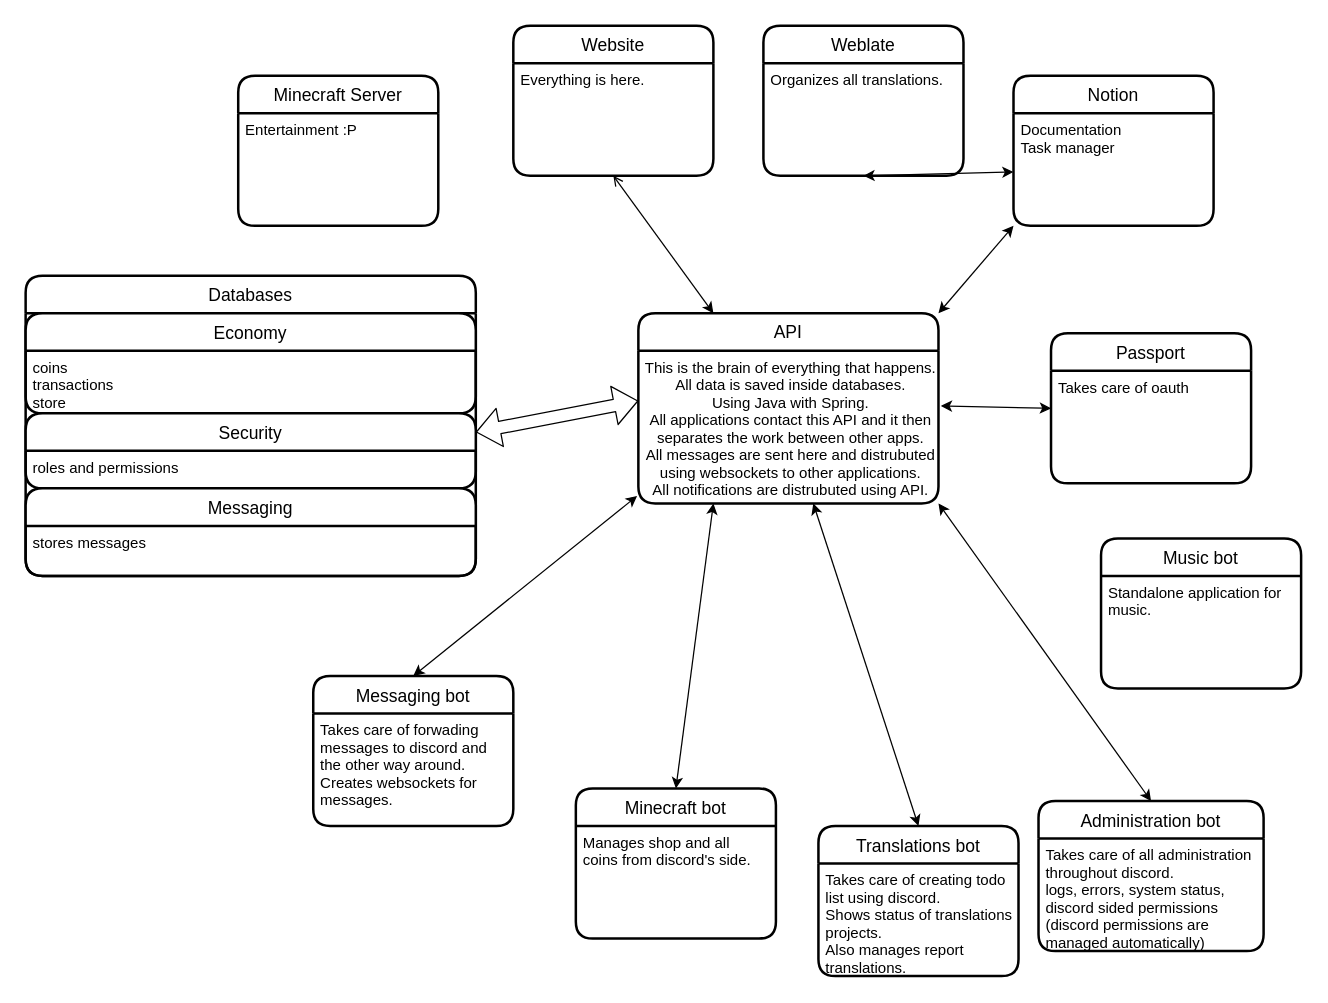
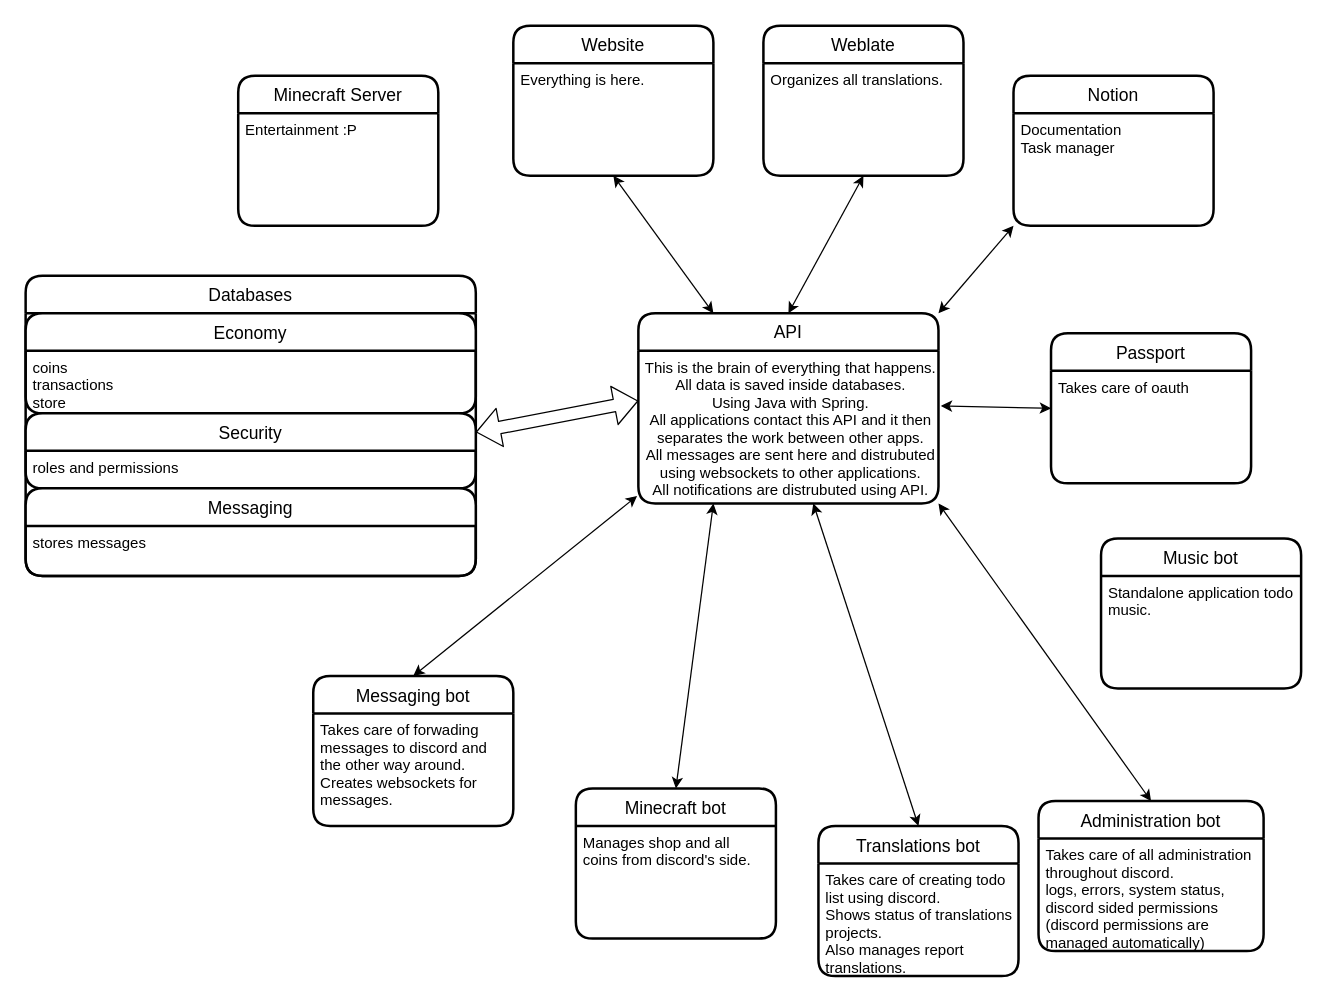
(982, 173) -> (826, 244)
(617, 181) -> (619, 184)
(1205, 593) -> (1209, 593)
